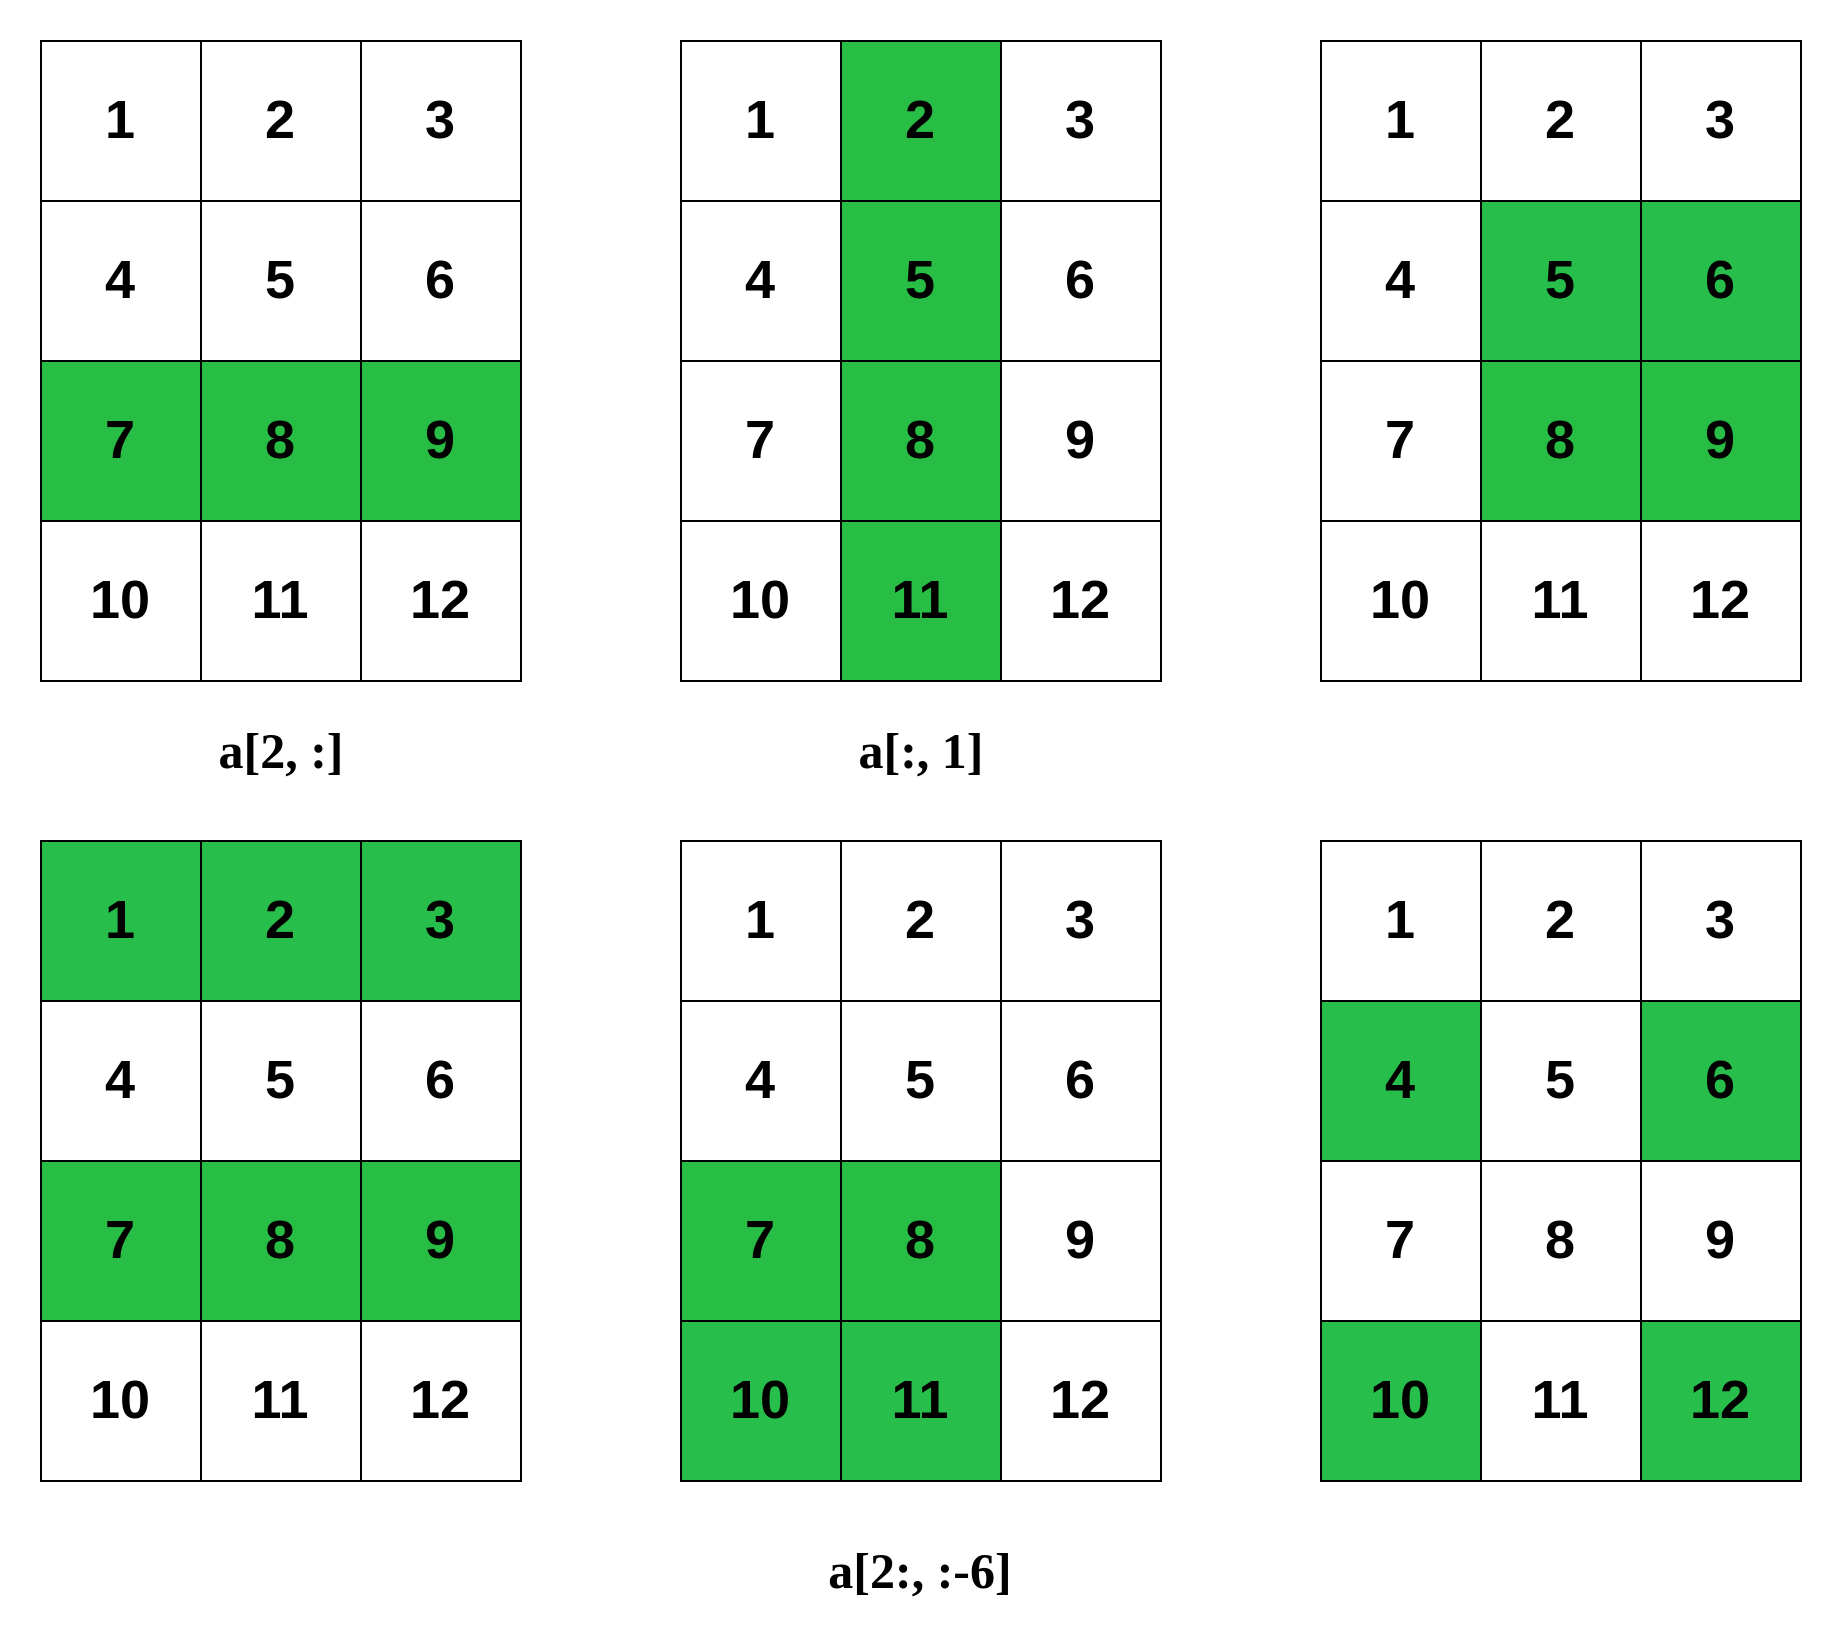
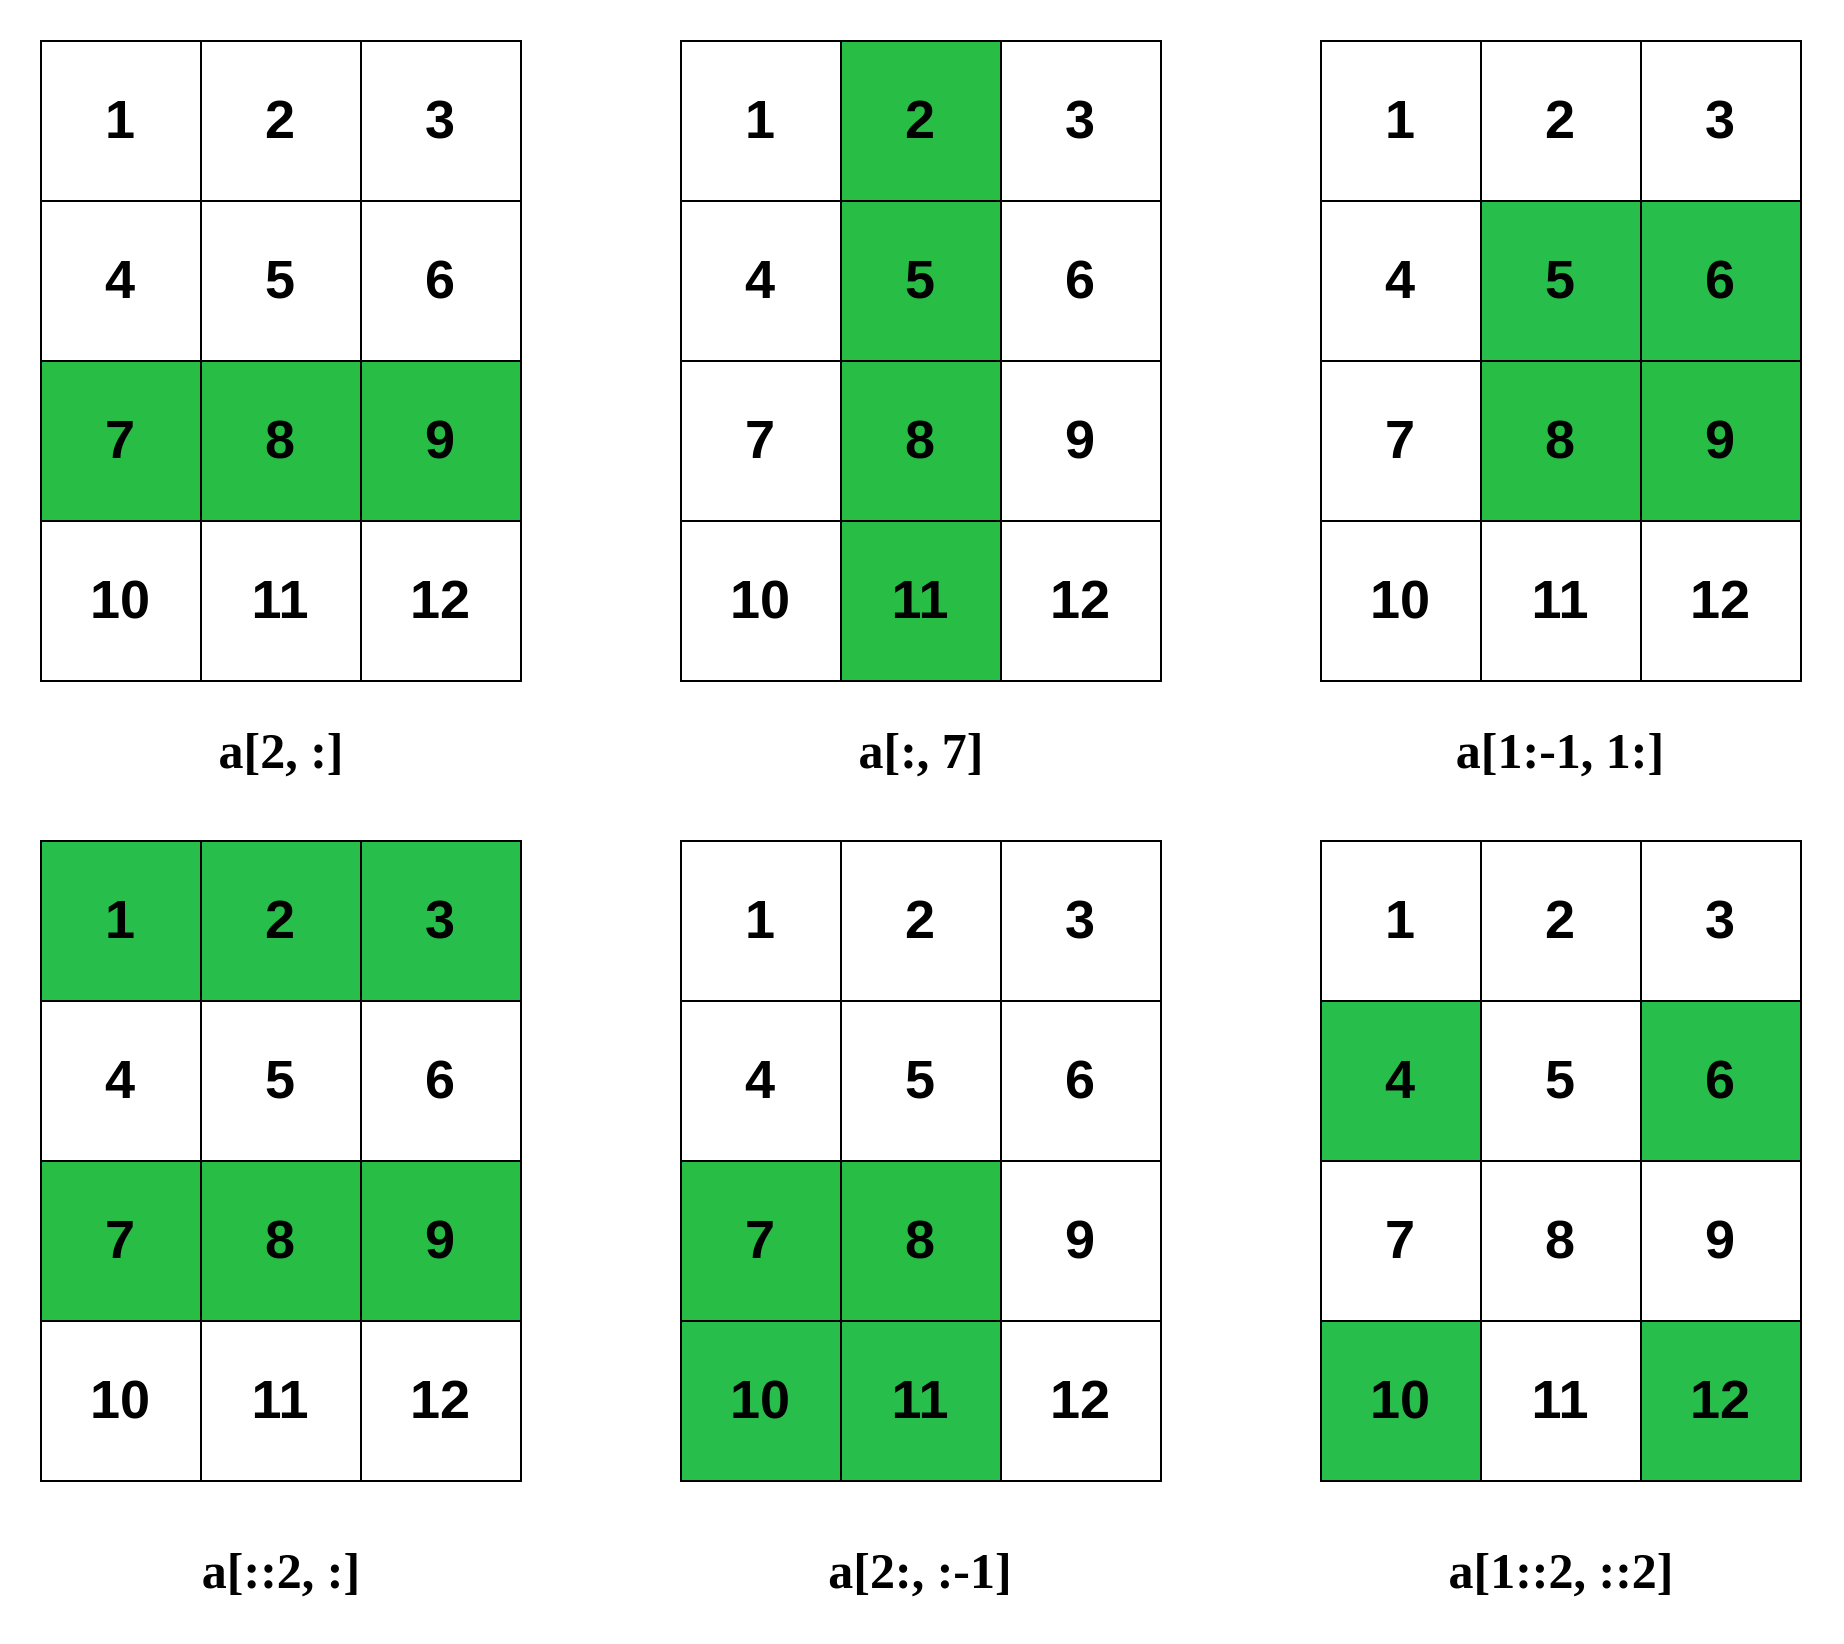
(922, 751) -> (922, 751)
none -> (1561, 751)
none -> (281, 1571)
(921, 1571) -> (921, 1571)
none -> (1561, 1571)
